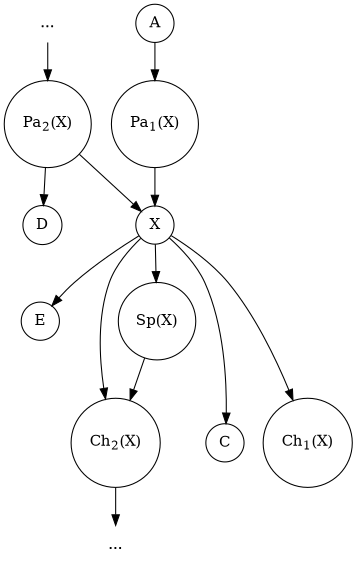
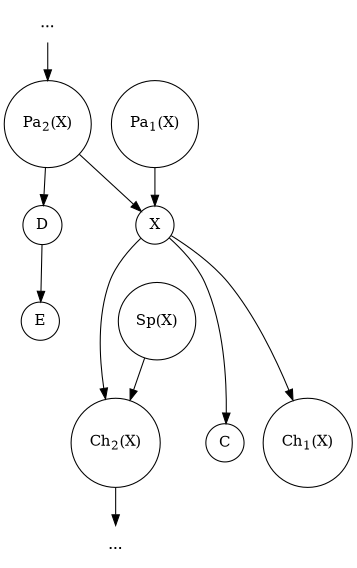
(155, 23) -> none
(156, 258) -> none
(97, 264) -> (41, 268)
